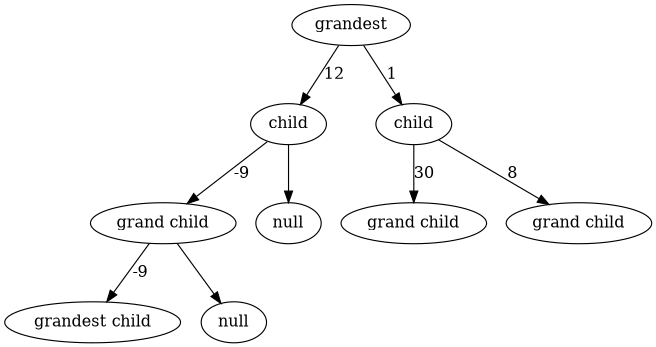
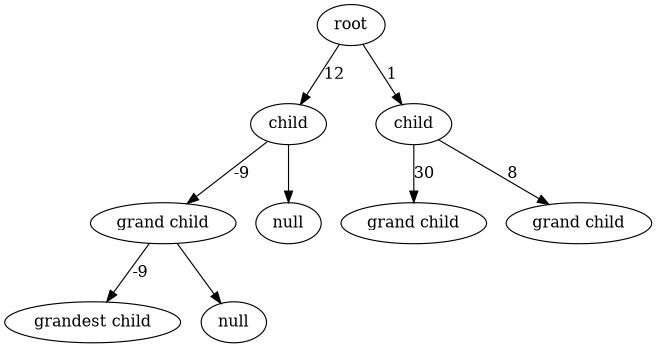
(351, 25) -> (351, 25)
